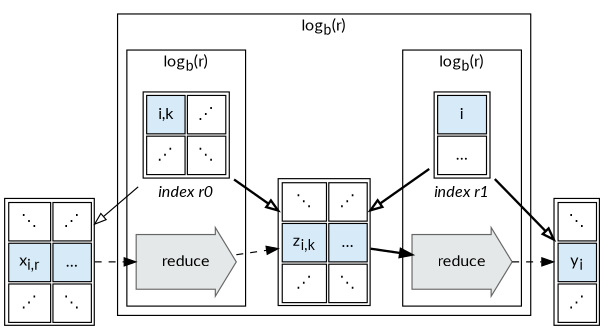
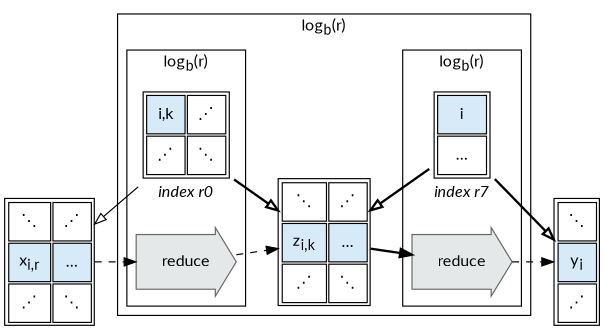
(462, 192) -> (462, 192)
